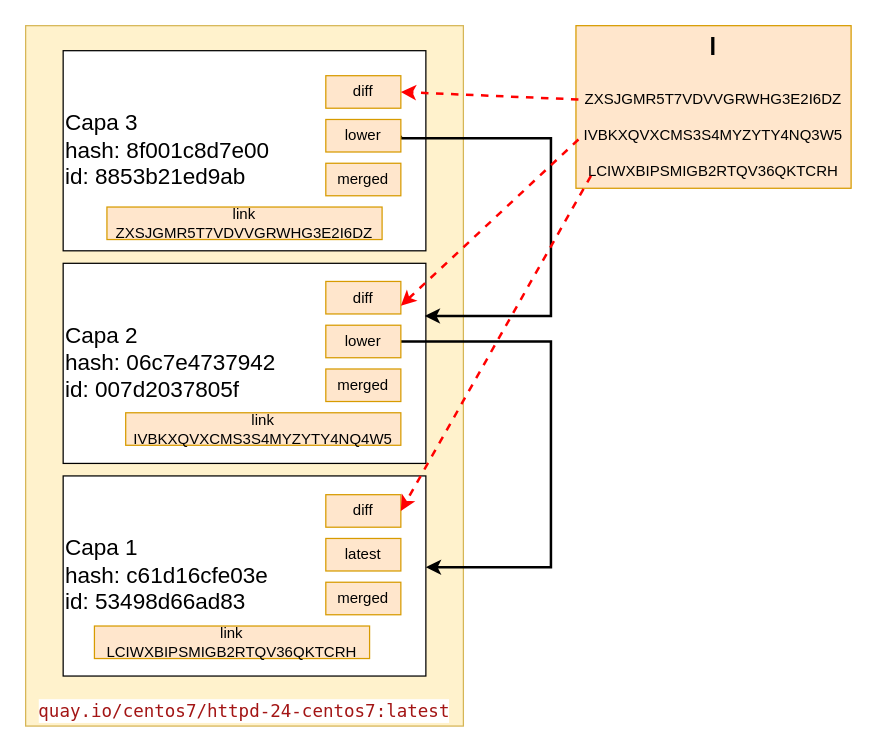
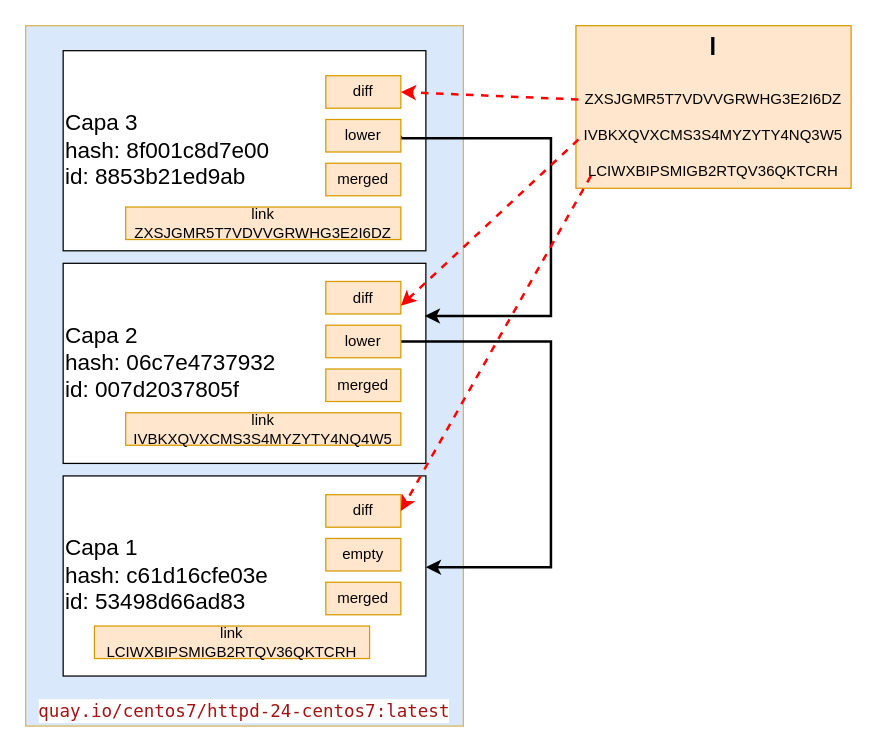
(244, 223) -> (263, 223)
(173, 363) -> (173, 363)
(363, 554) -> (363, 554)
(244, 713) -> (244, 713)
